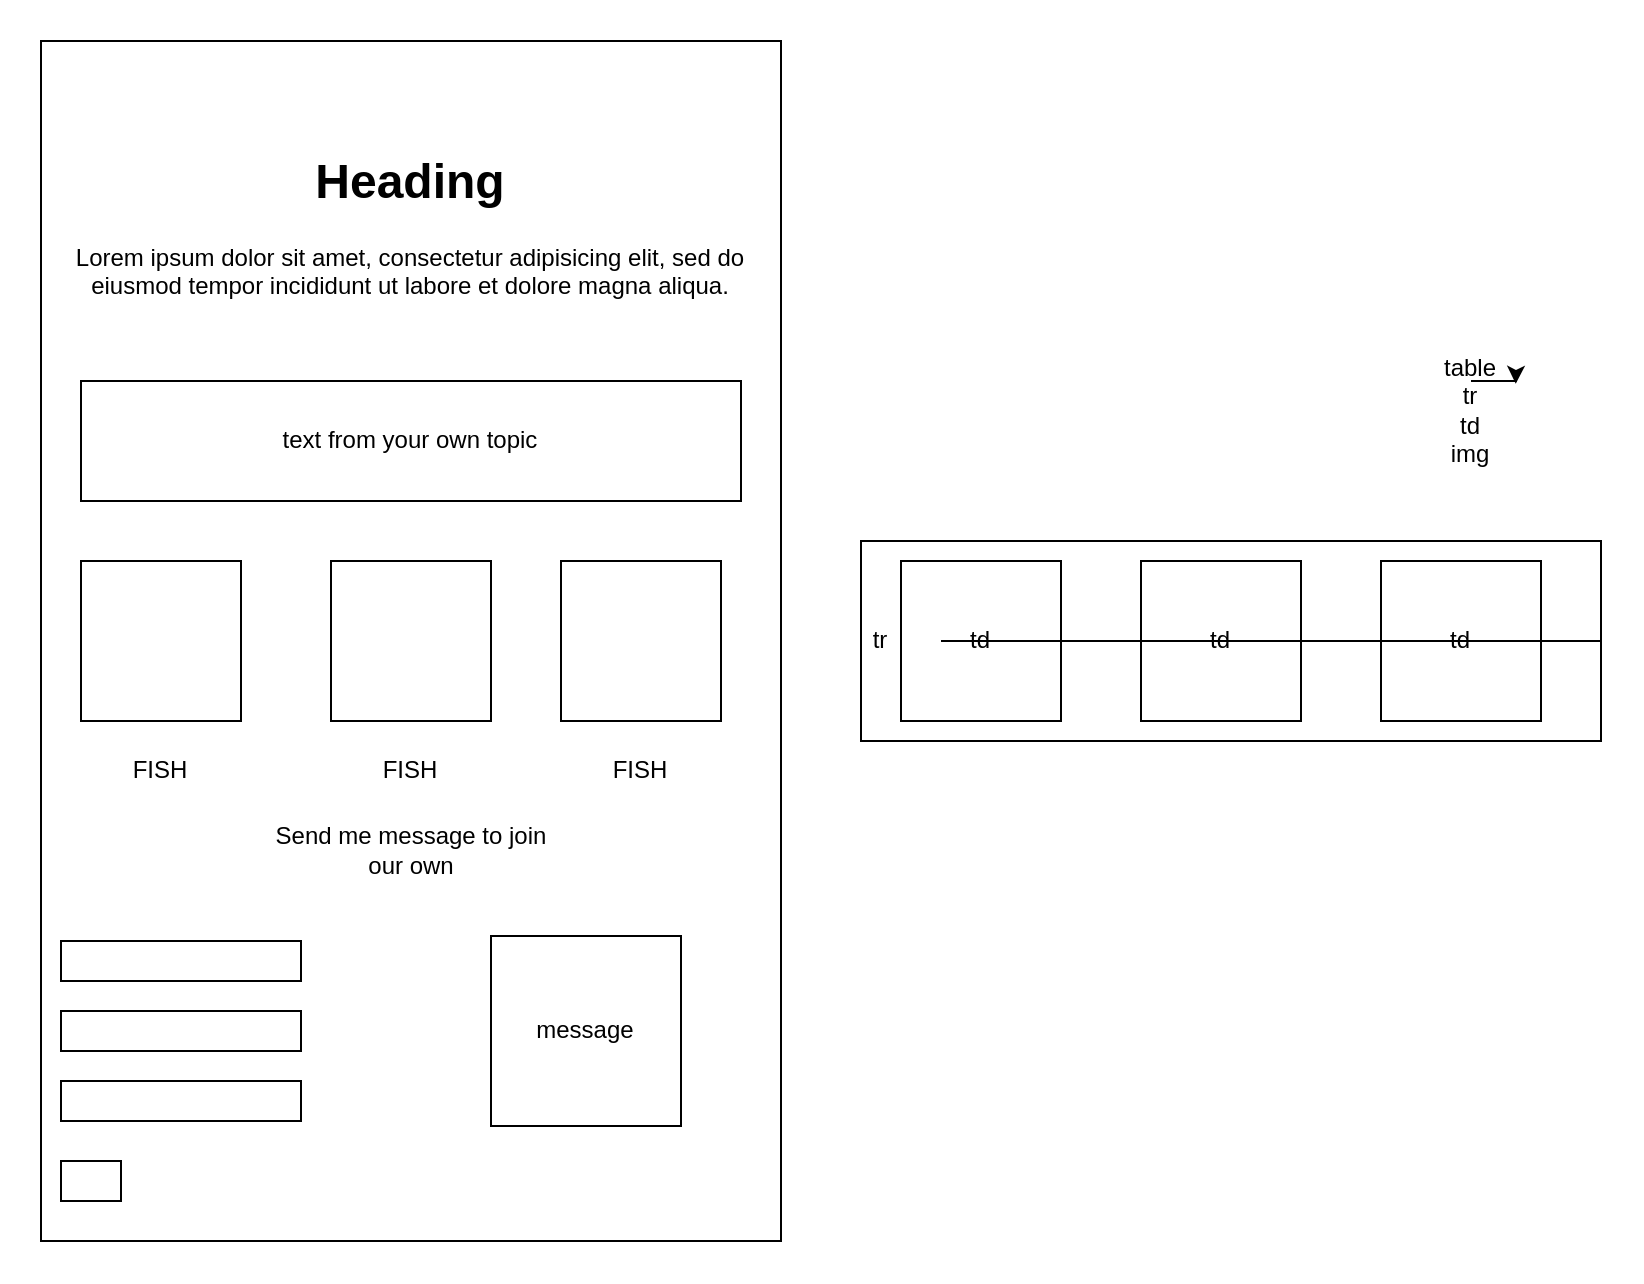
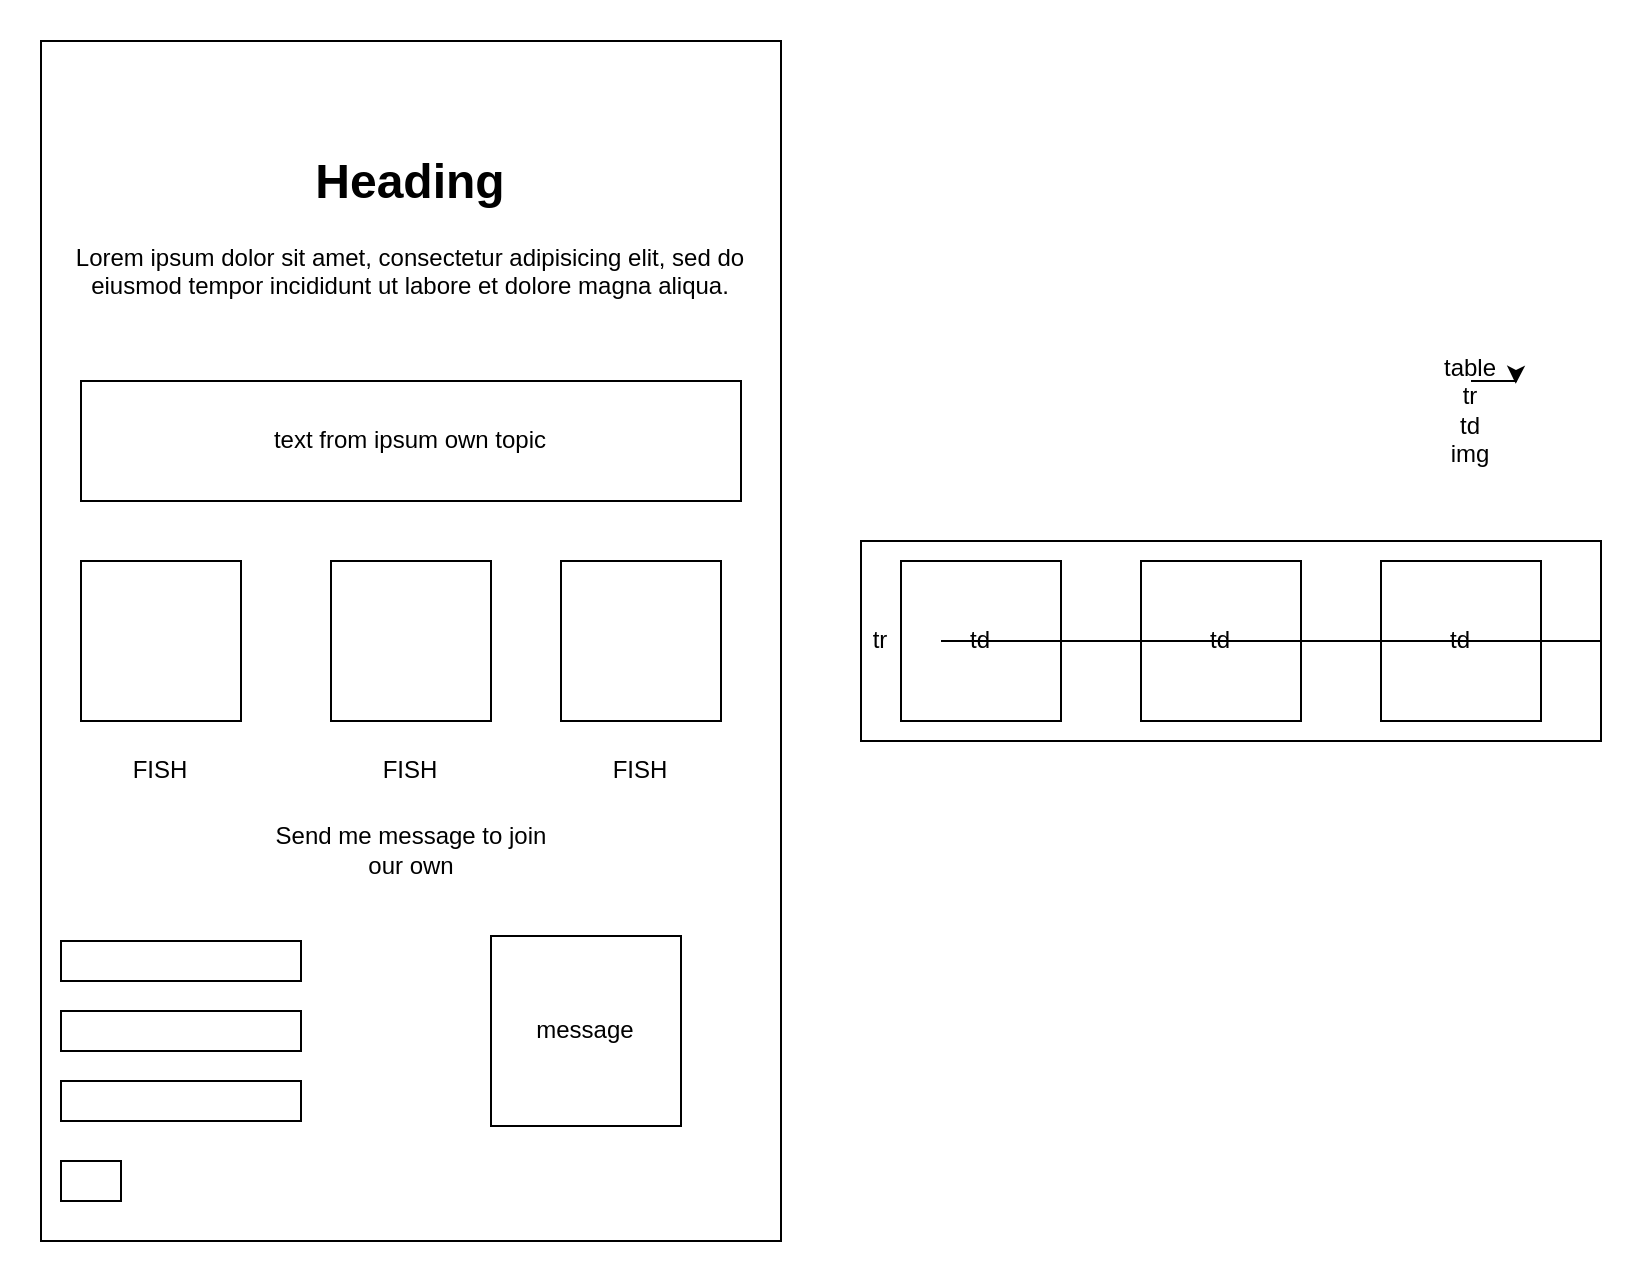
(411, 441) -> (411, 441)
